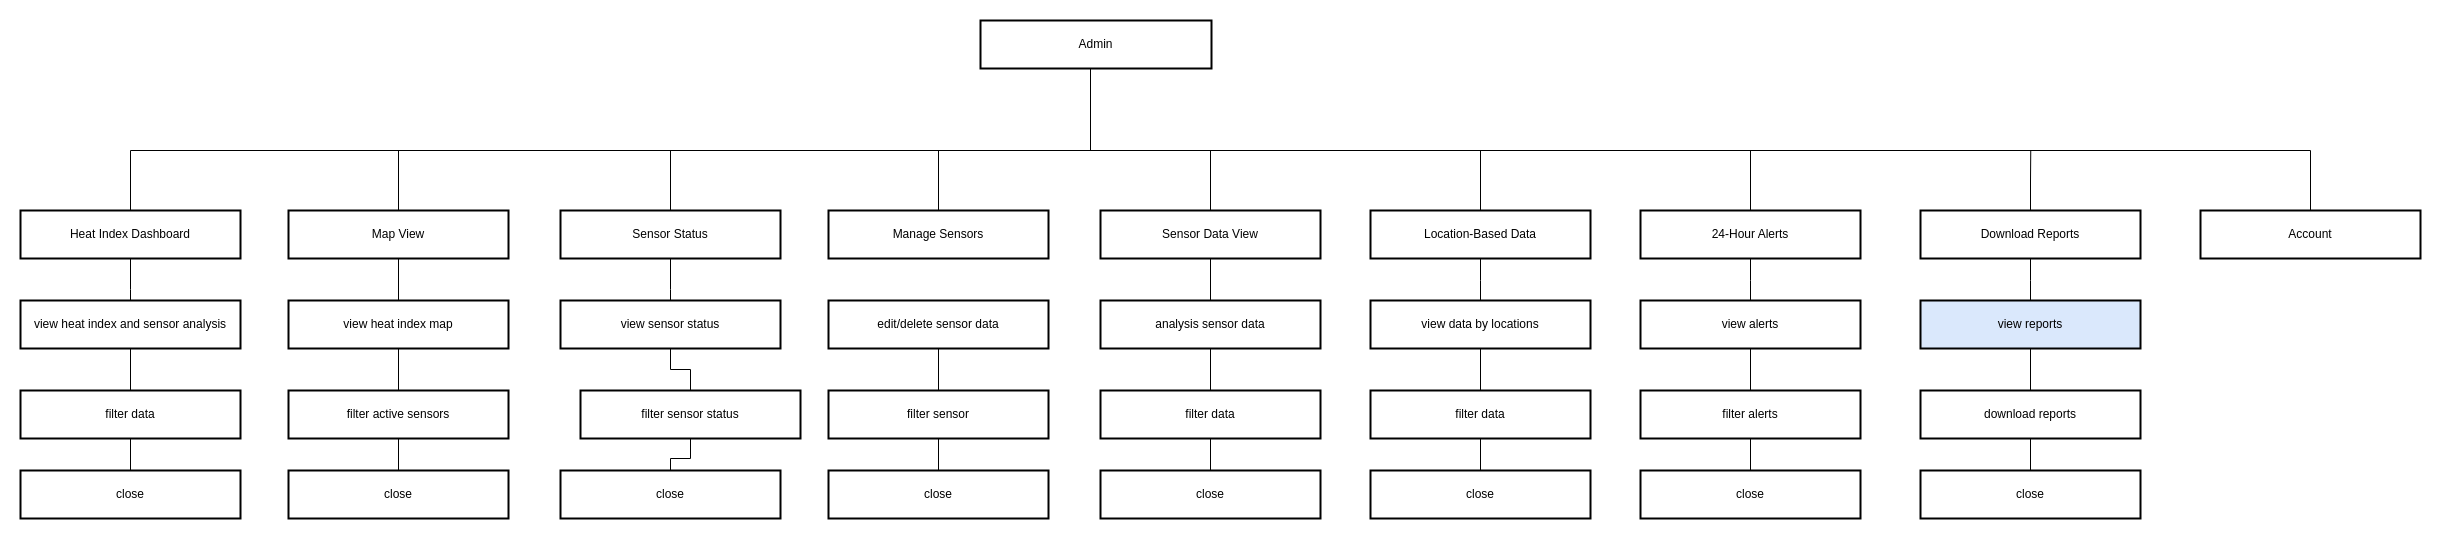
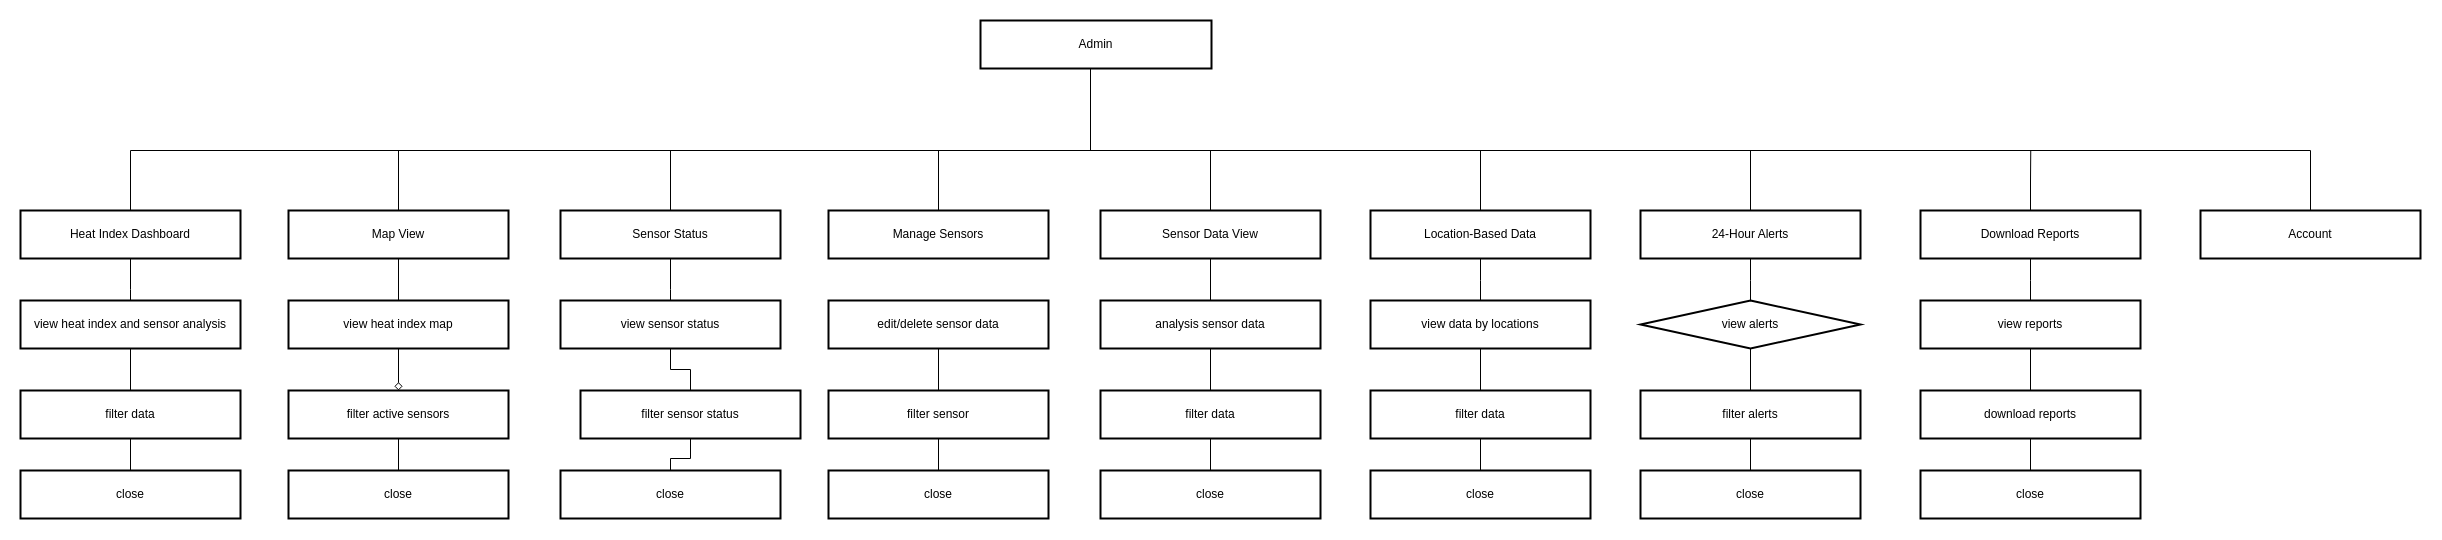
(1751, 325) -> (1751, 325)
(2031, 325) -> (2031, 325)
(399, 386) -> (399, 382)
